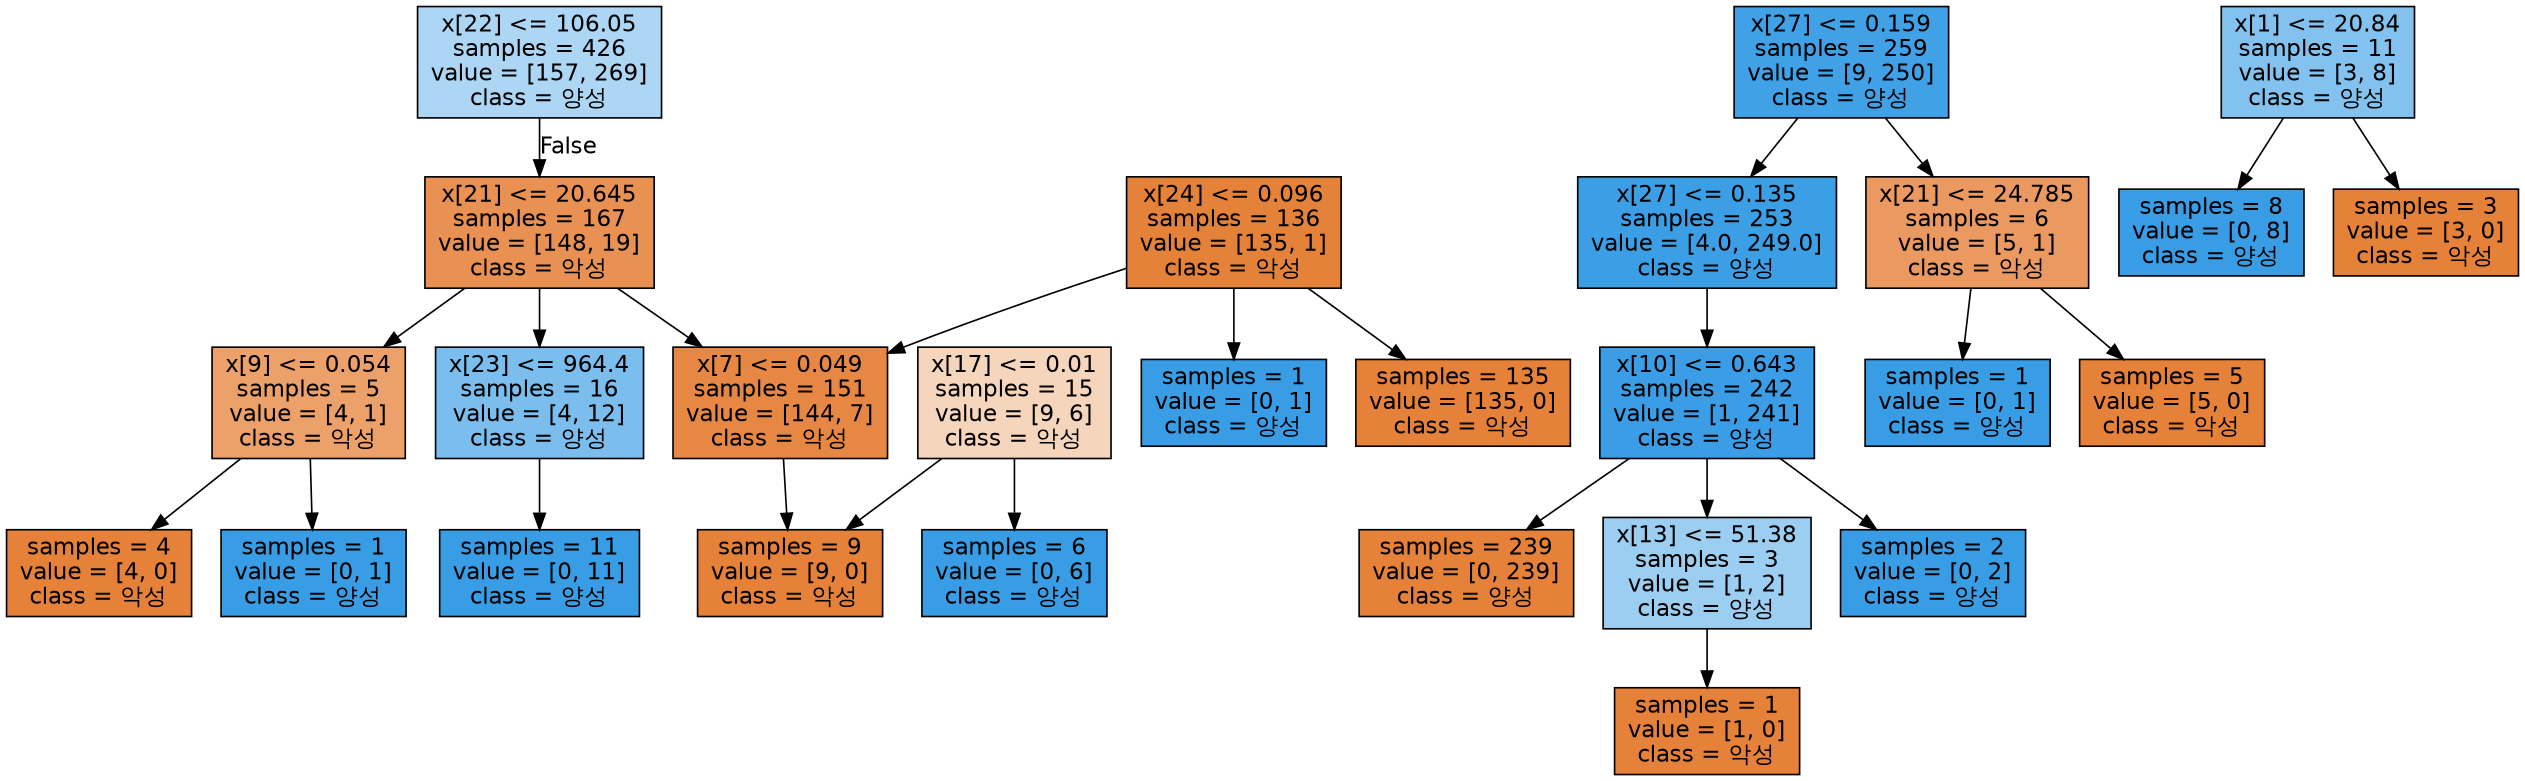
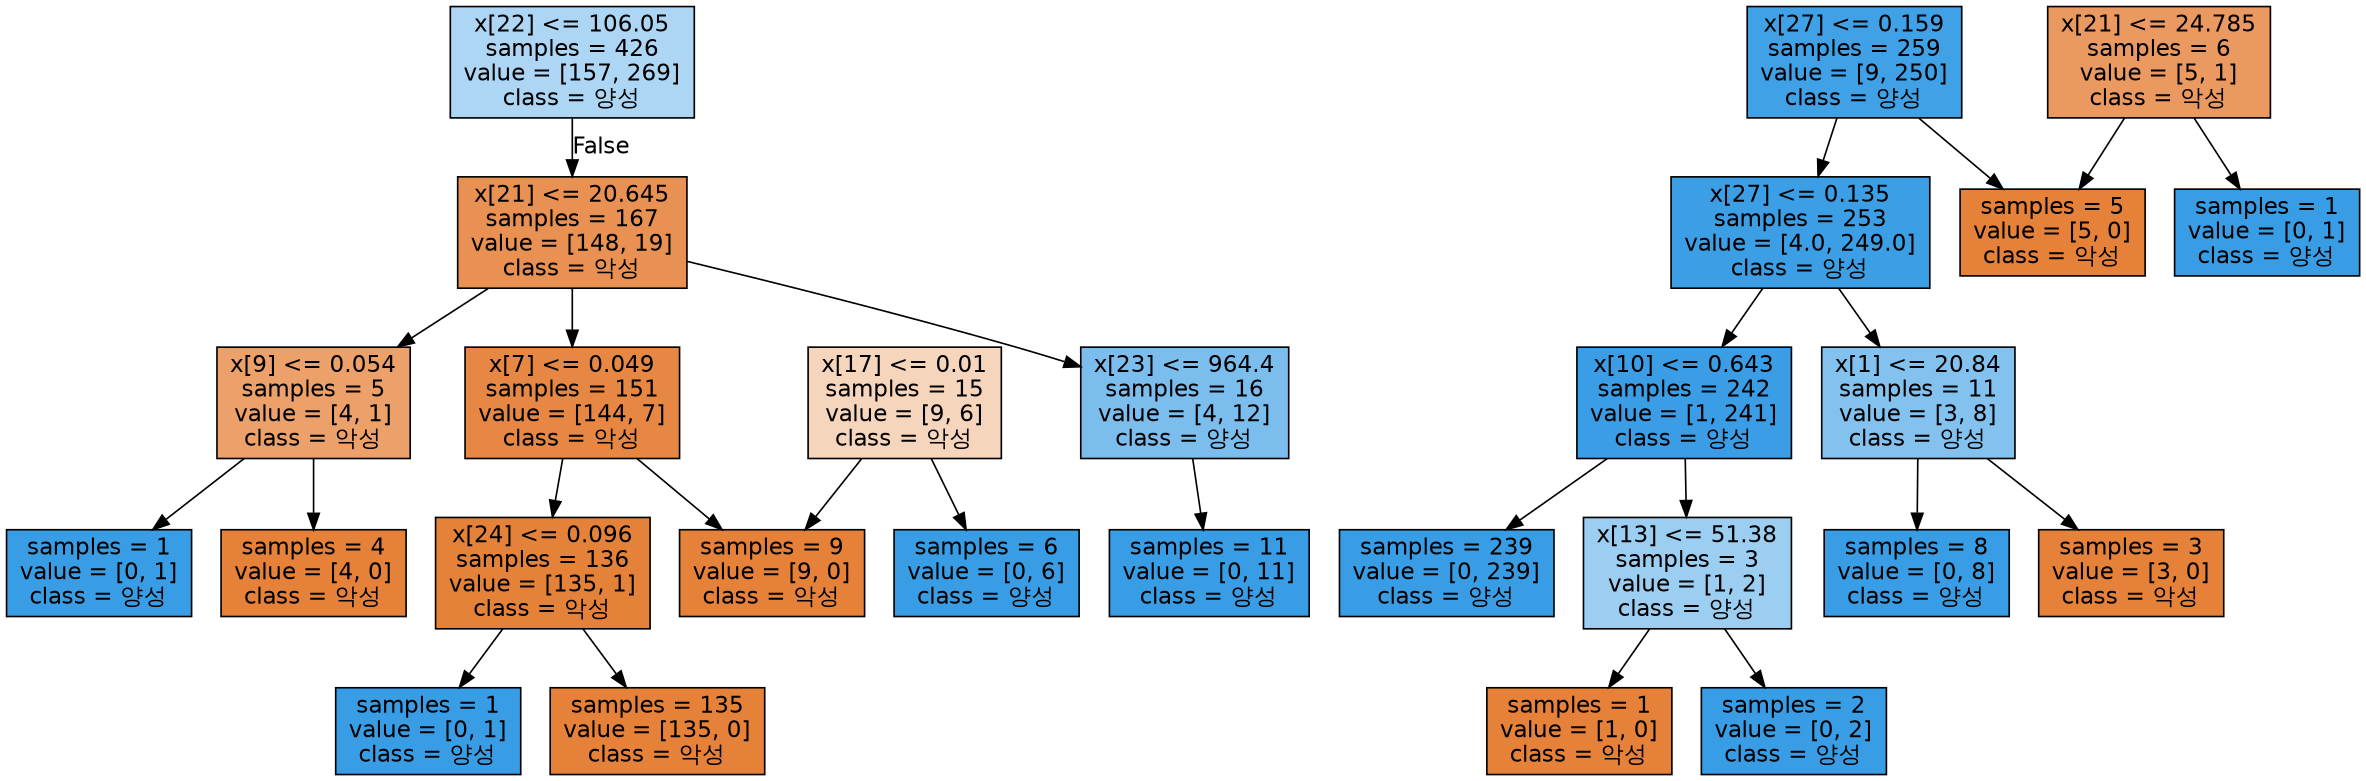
(1904, 141) -> (1954, 148)
(1014, 306) -> (559, 480)
none -> (1855, 311)
(1822, 489) -> (1740, 651)
(1466, 573) -> (1447, 573)
